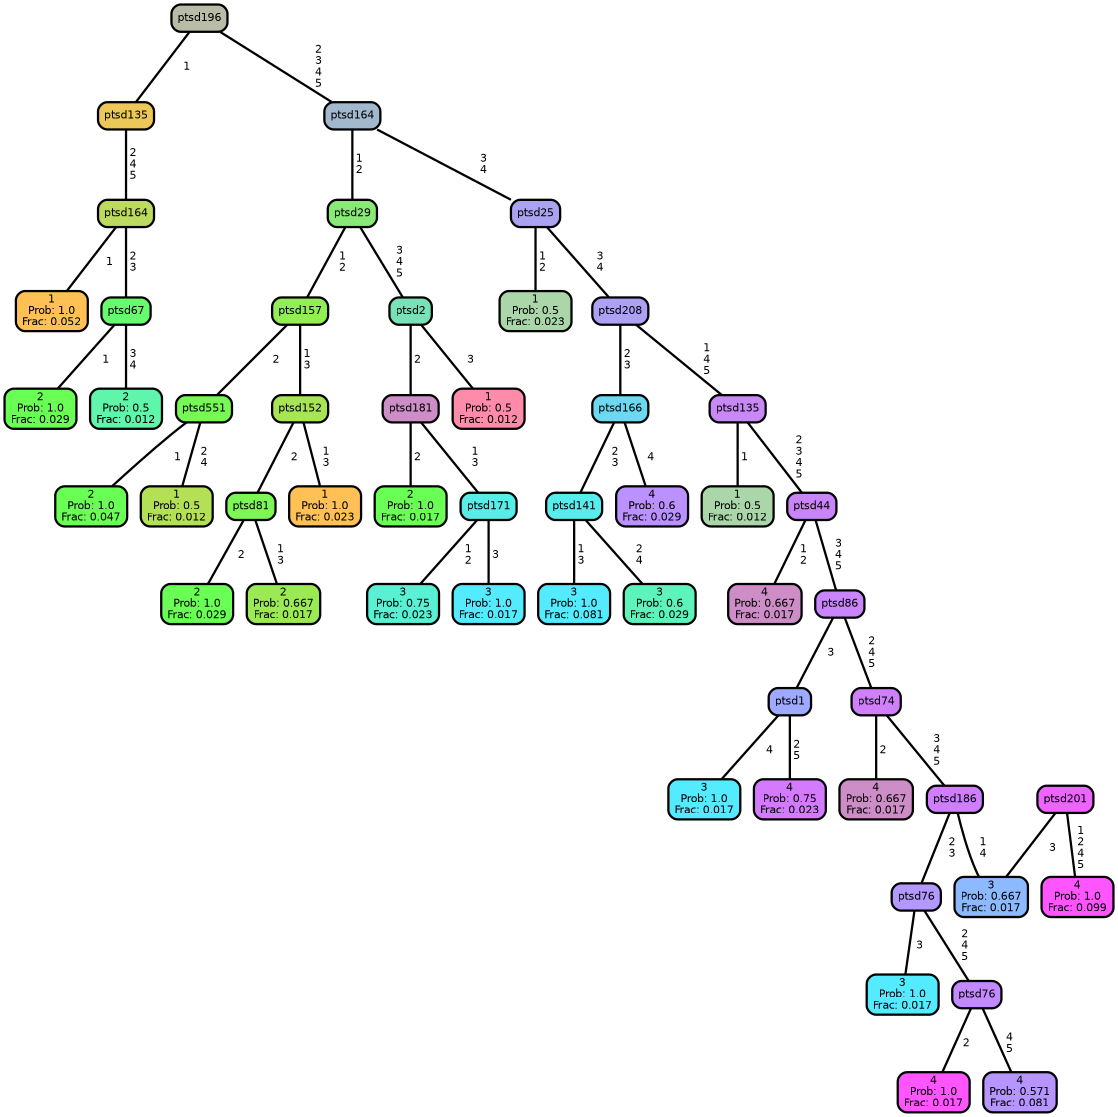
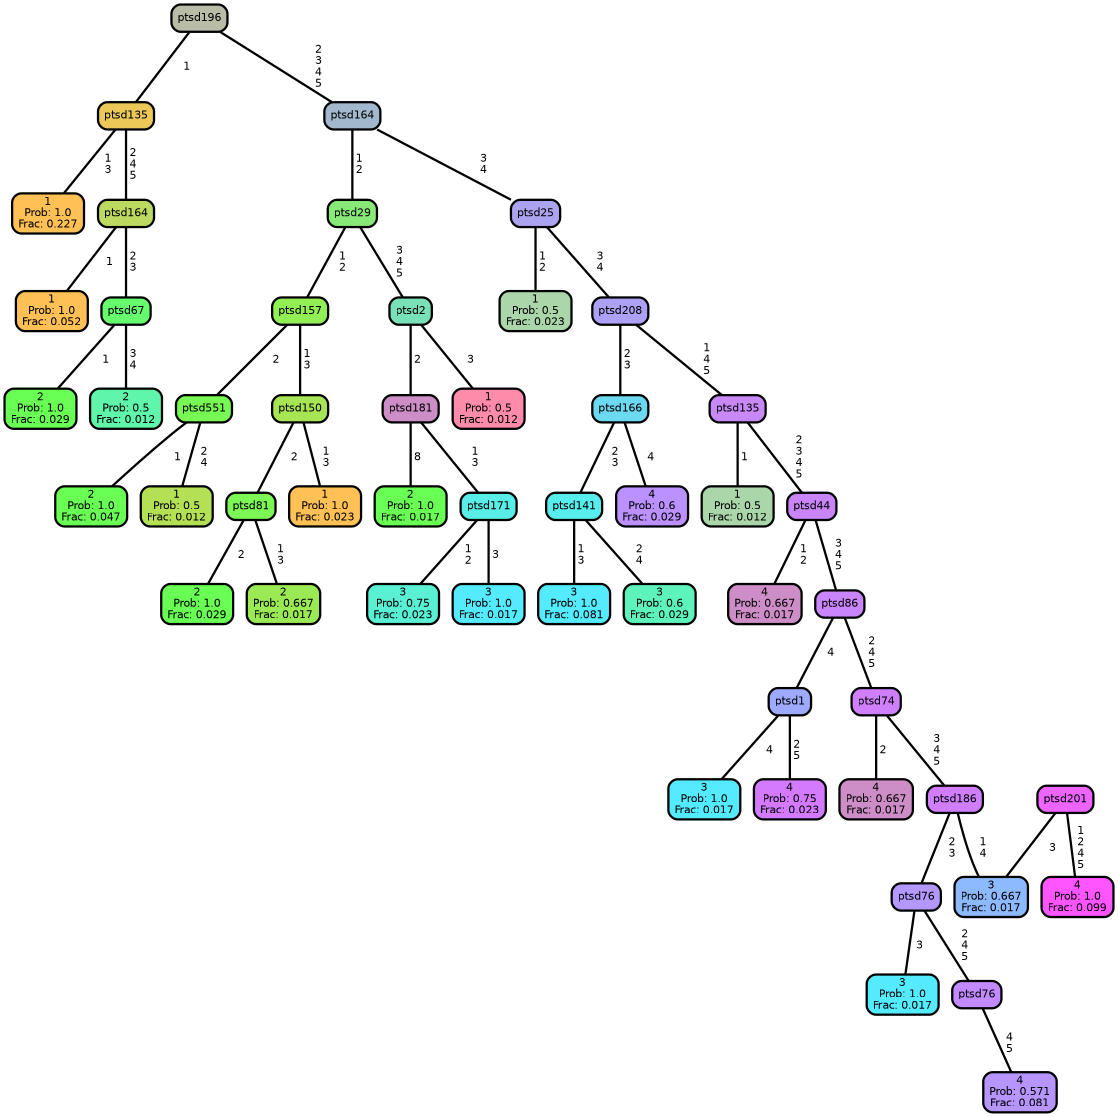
none -> (48, 213)
(300, 409) -> (300, 409)
(416, 458) -> (416, 458)
(829, 653) -> (829, 653)
(934, 1092) -> none
